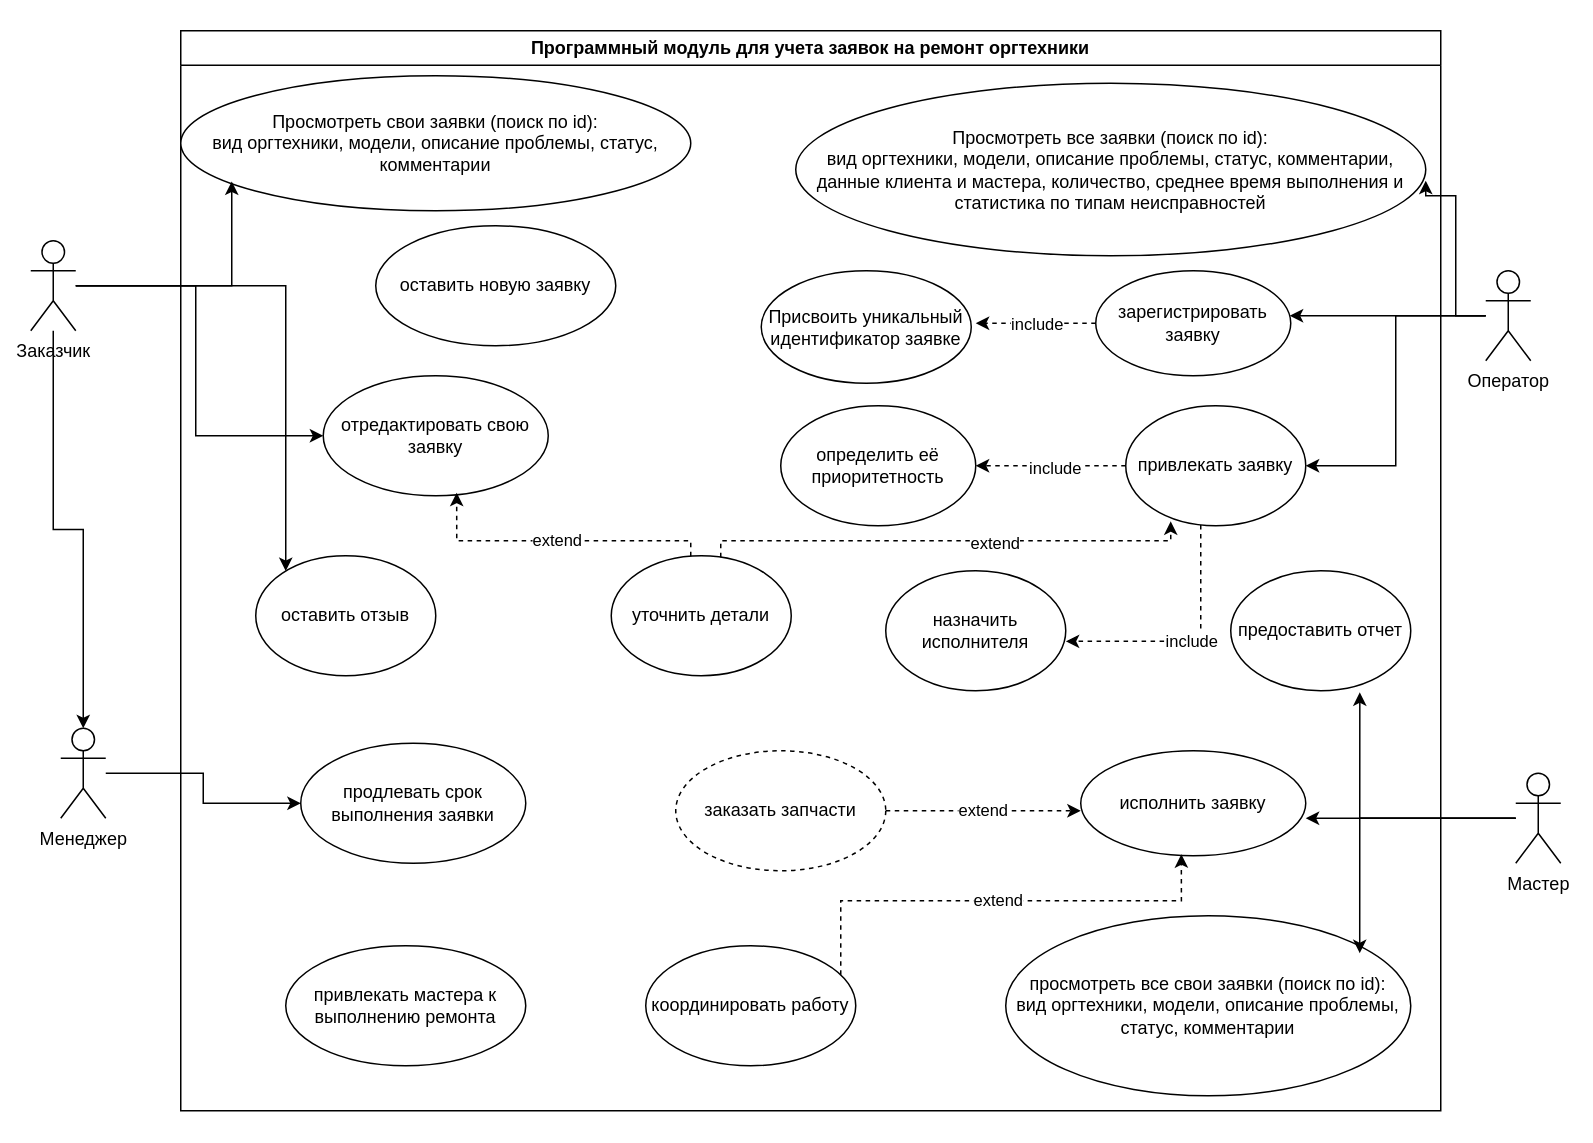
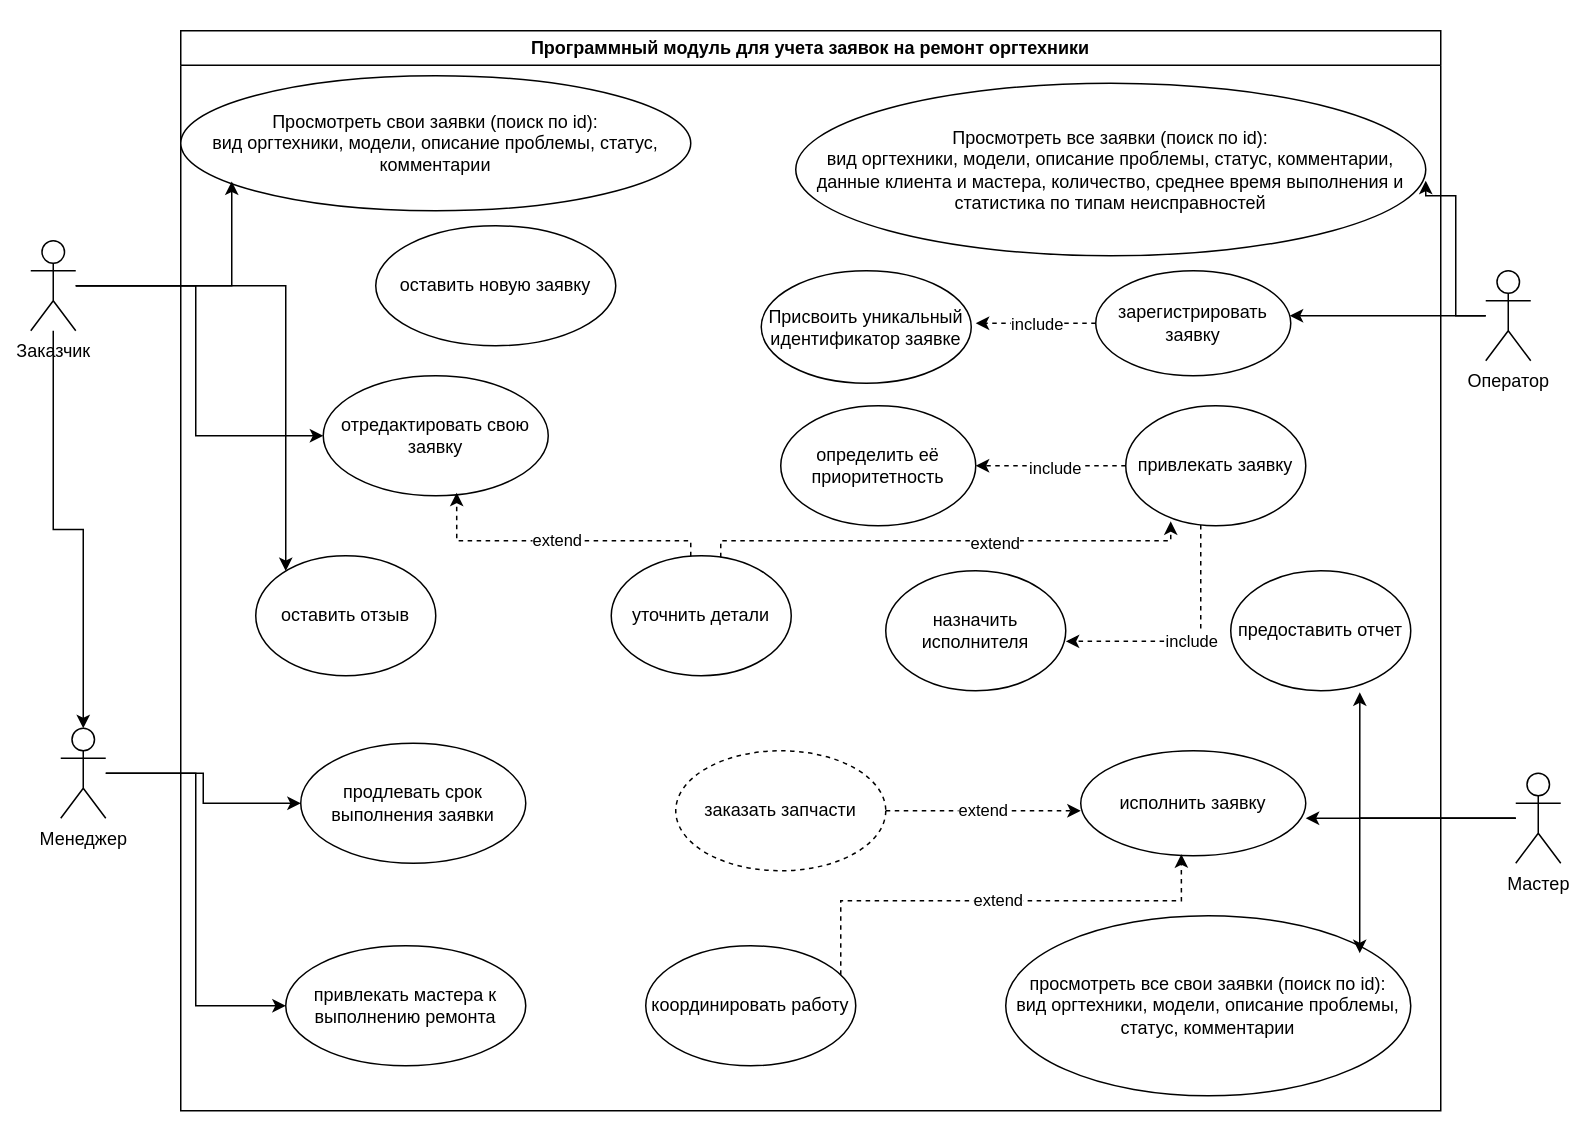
(1396, 431) -> none
none -> (196, 931)
